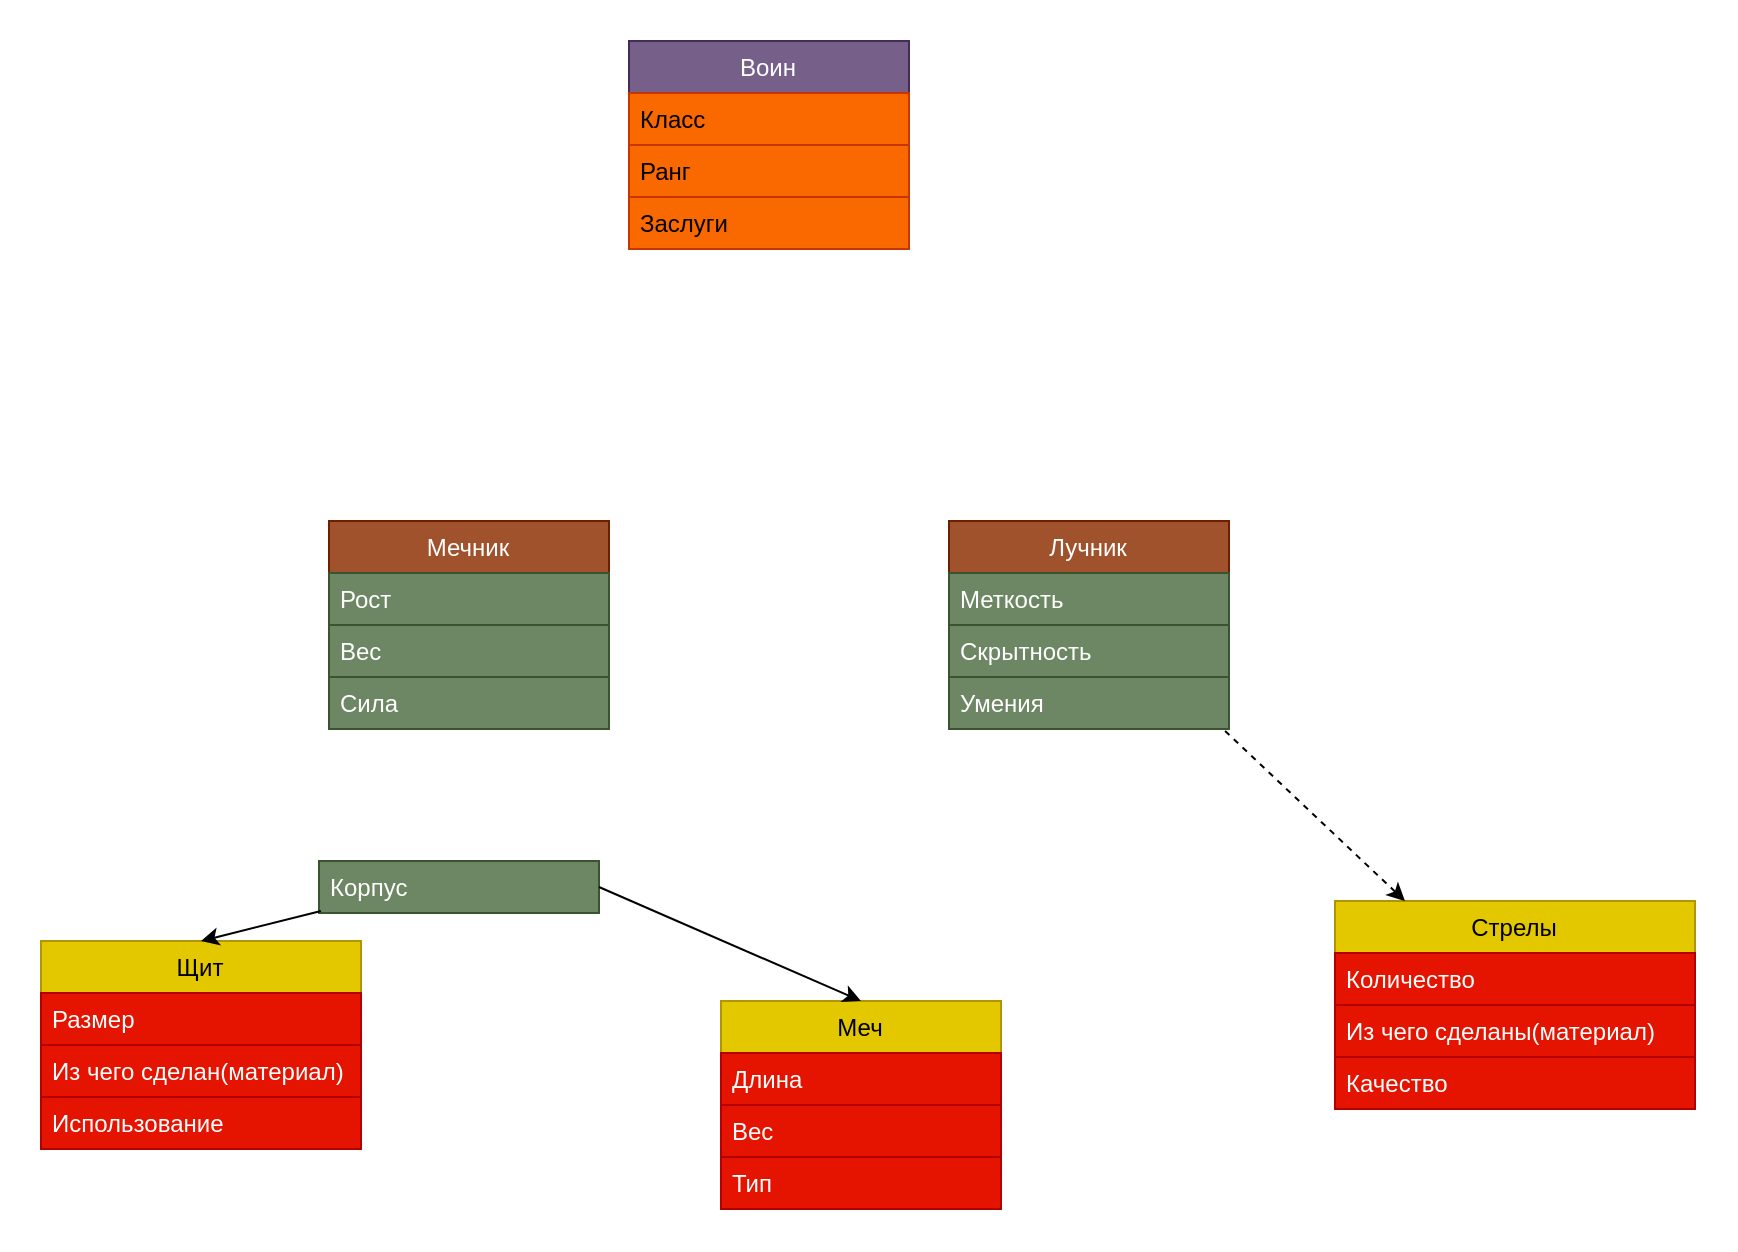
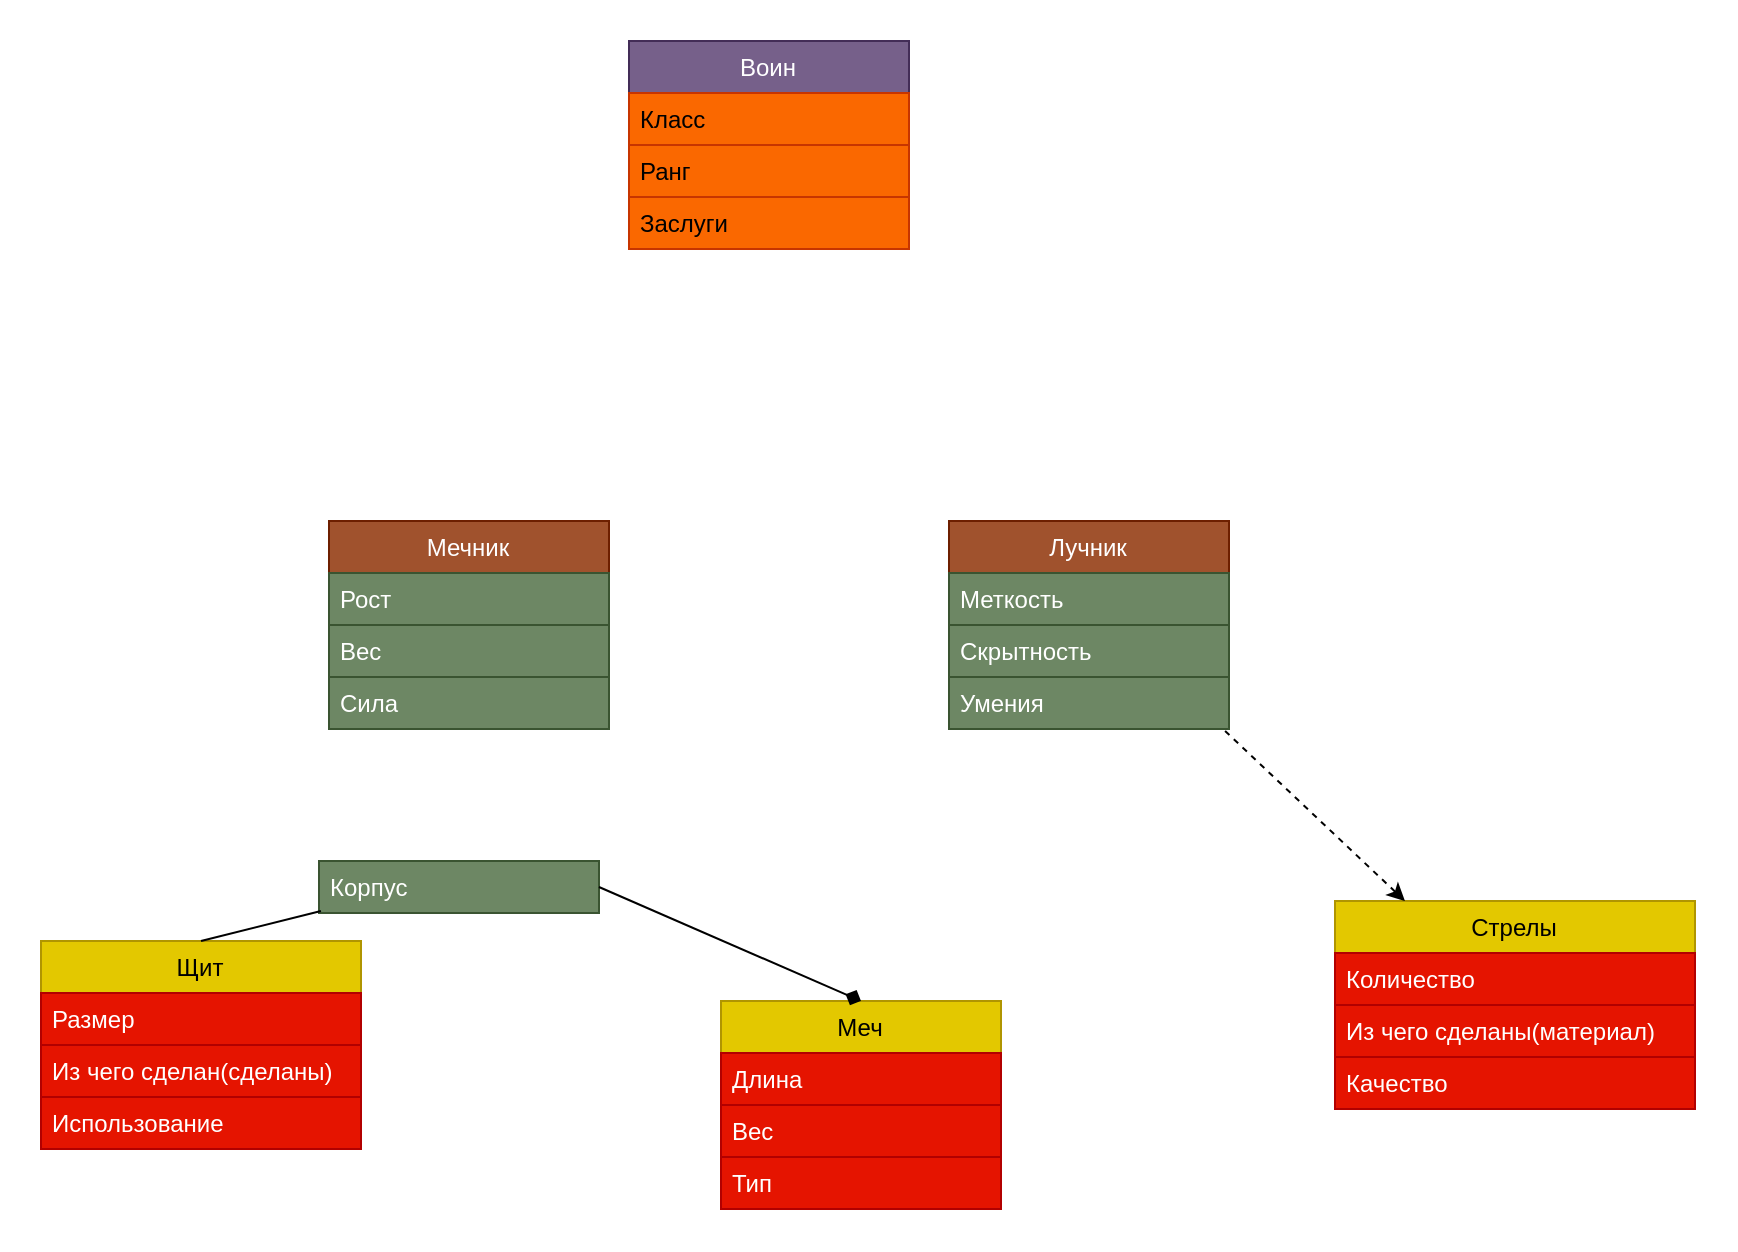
(215, 937) -> (210, 939)
(847, 995) -> (845, 994)
(207, 1072) -> (200, 1072)
